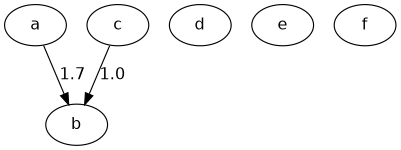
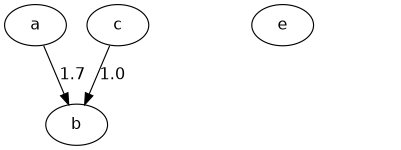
(200, 25) -> none
(365, 25) -> none
